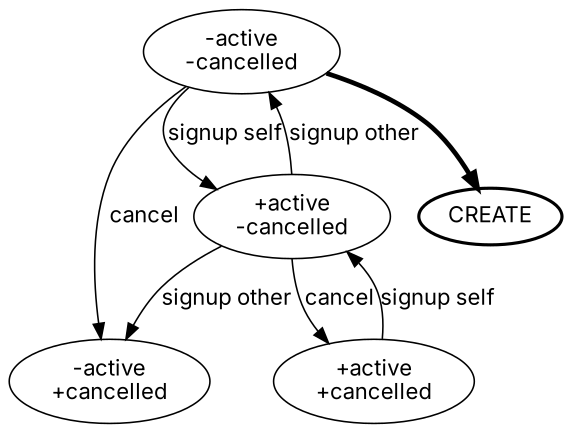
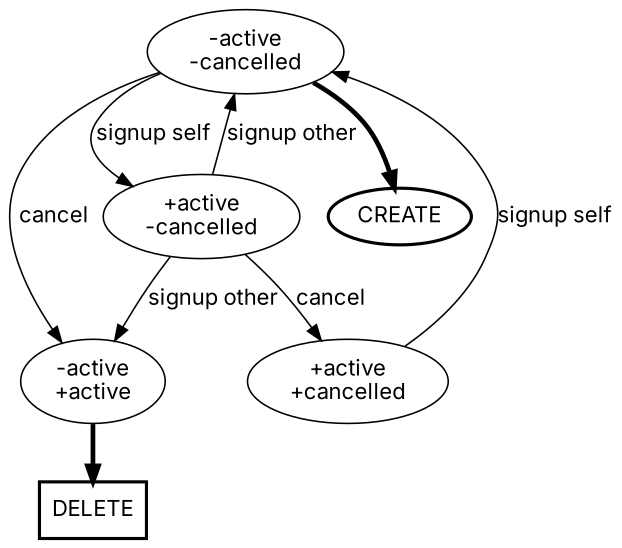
(380, 298) -> (493, 191)
(110, 381) -> (93, 381)
none -> (93, 510)
